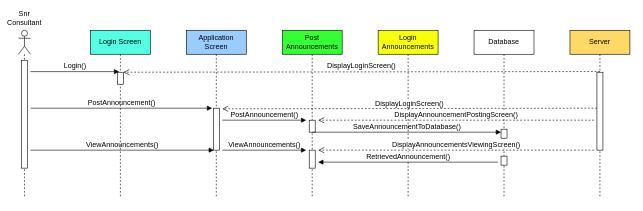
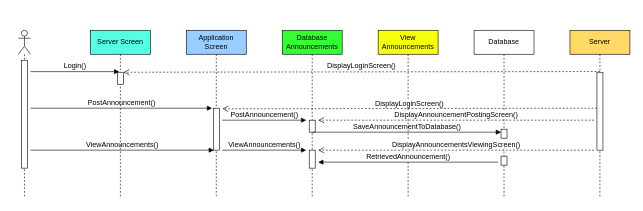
(24, 18) -> none
(120, 42) -> (120, 42)
(312, 42) -> (312, 42)
(408, 42) -> (408, 42)
